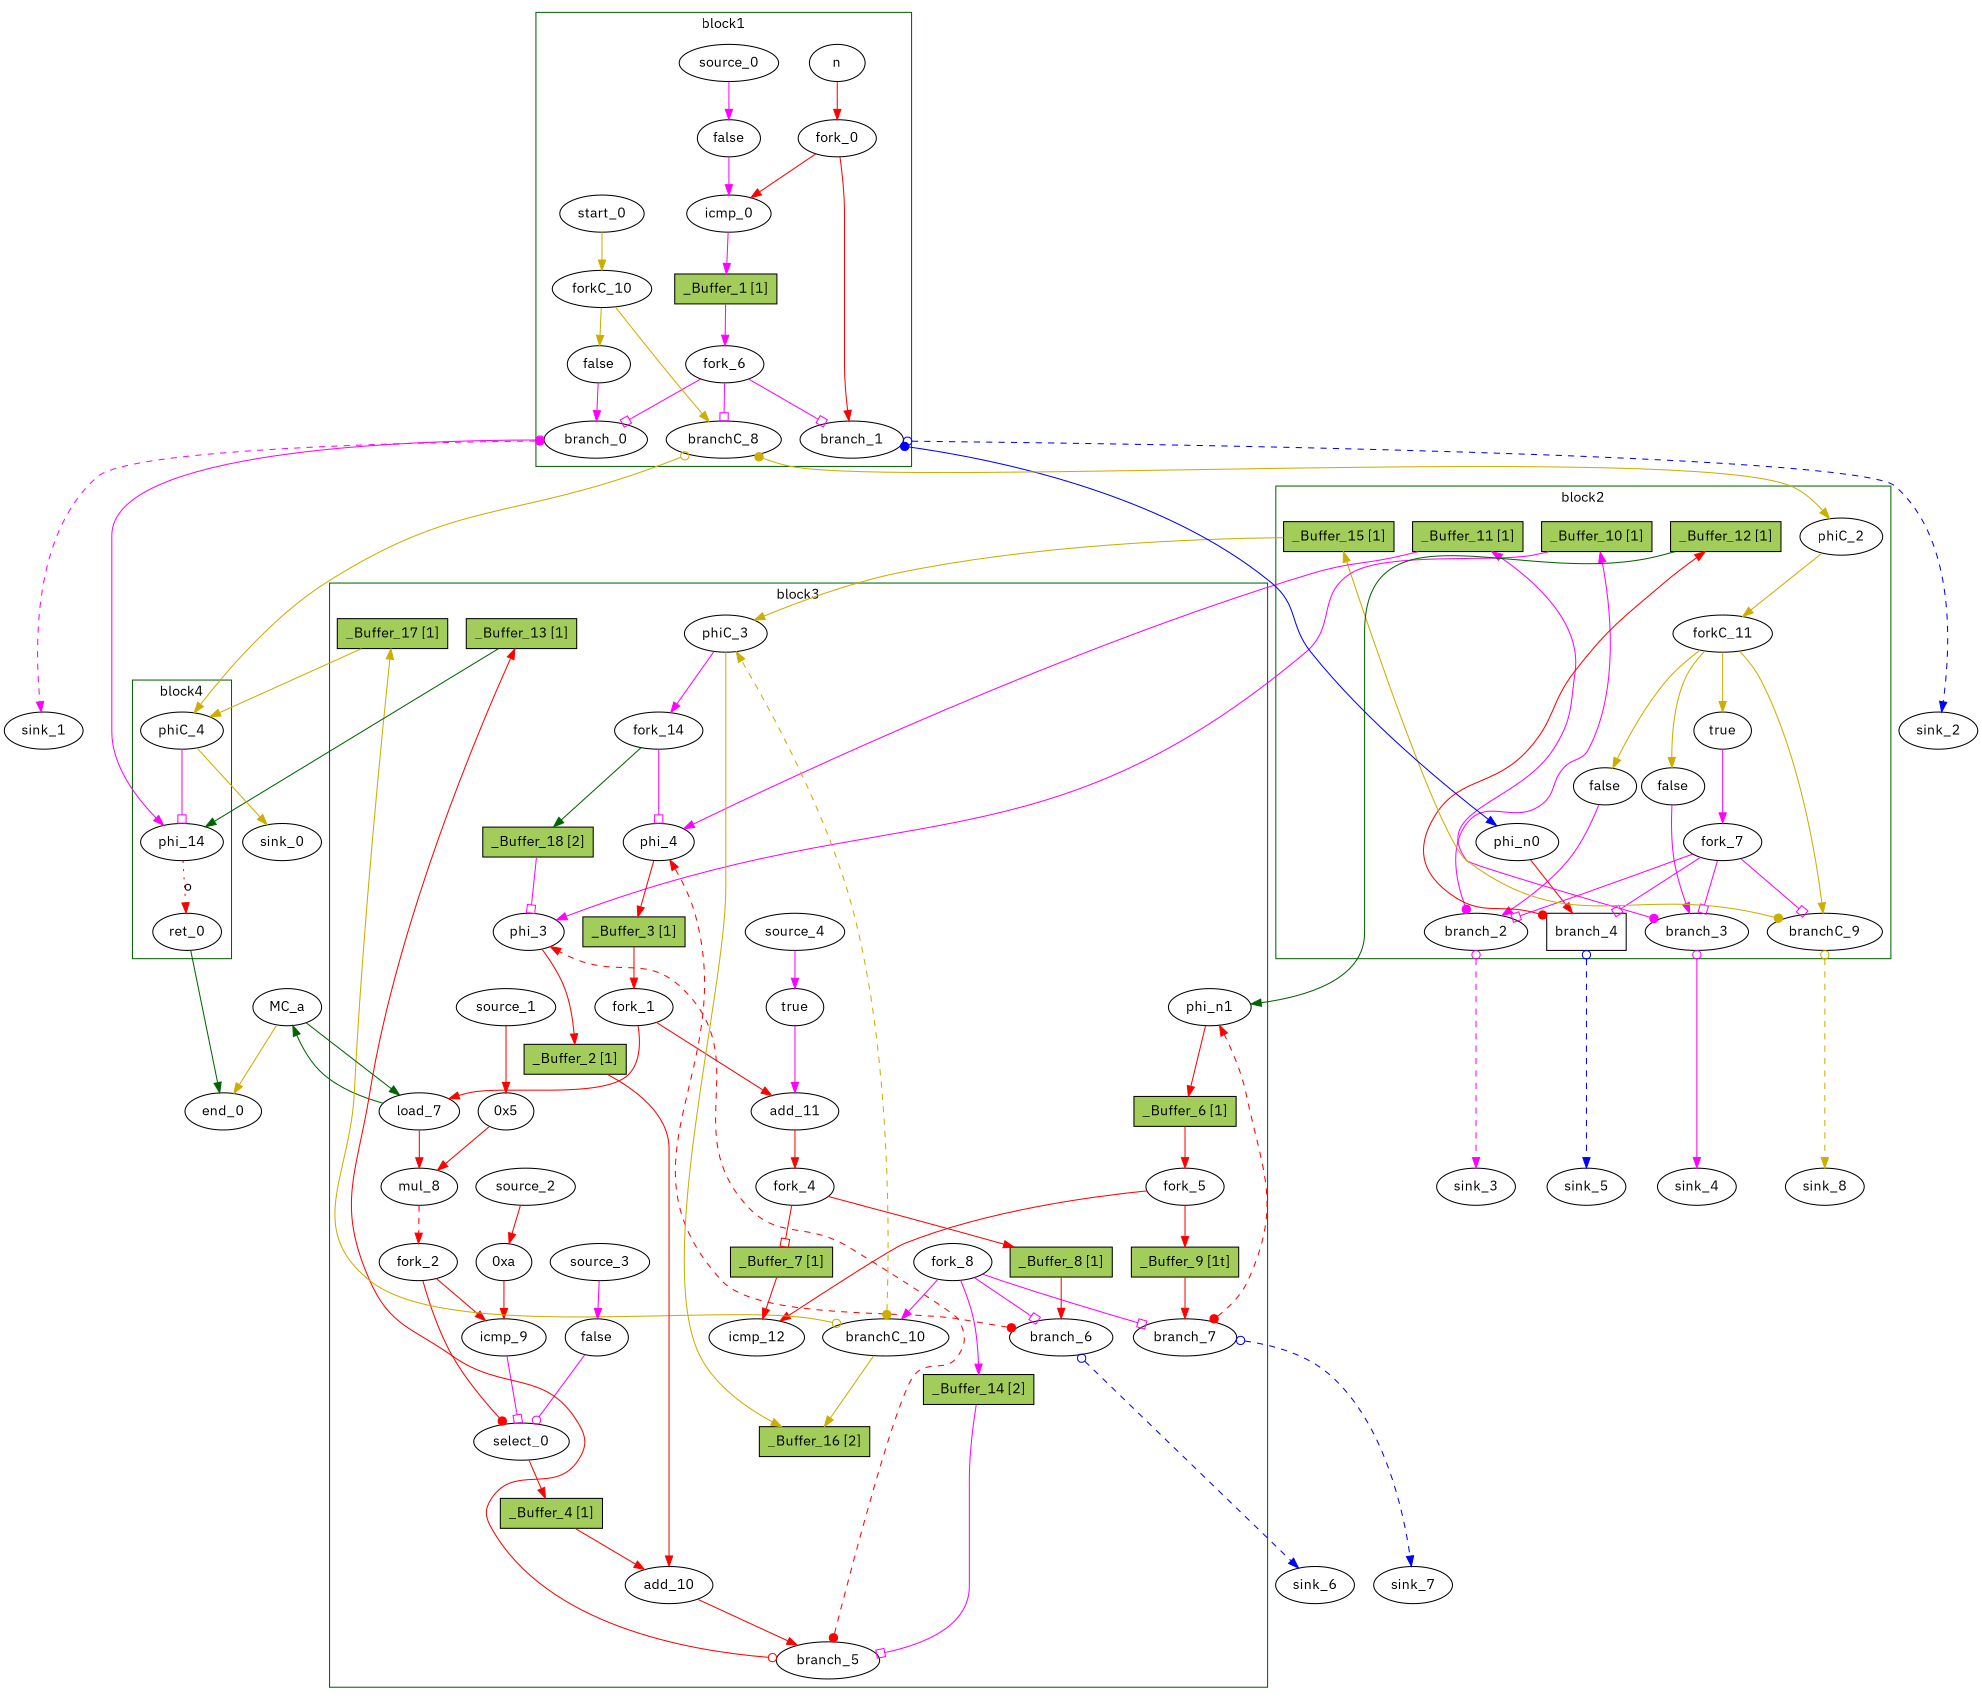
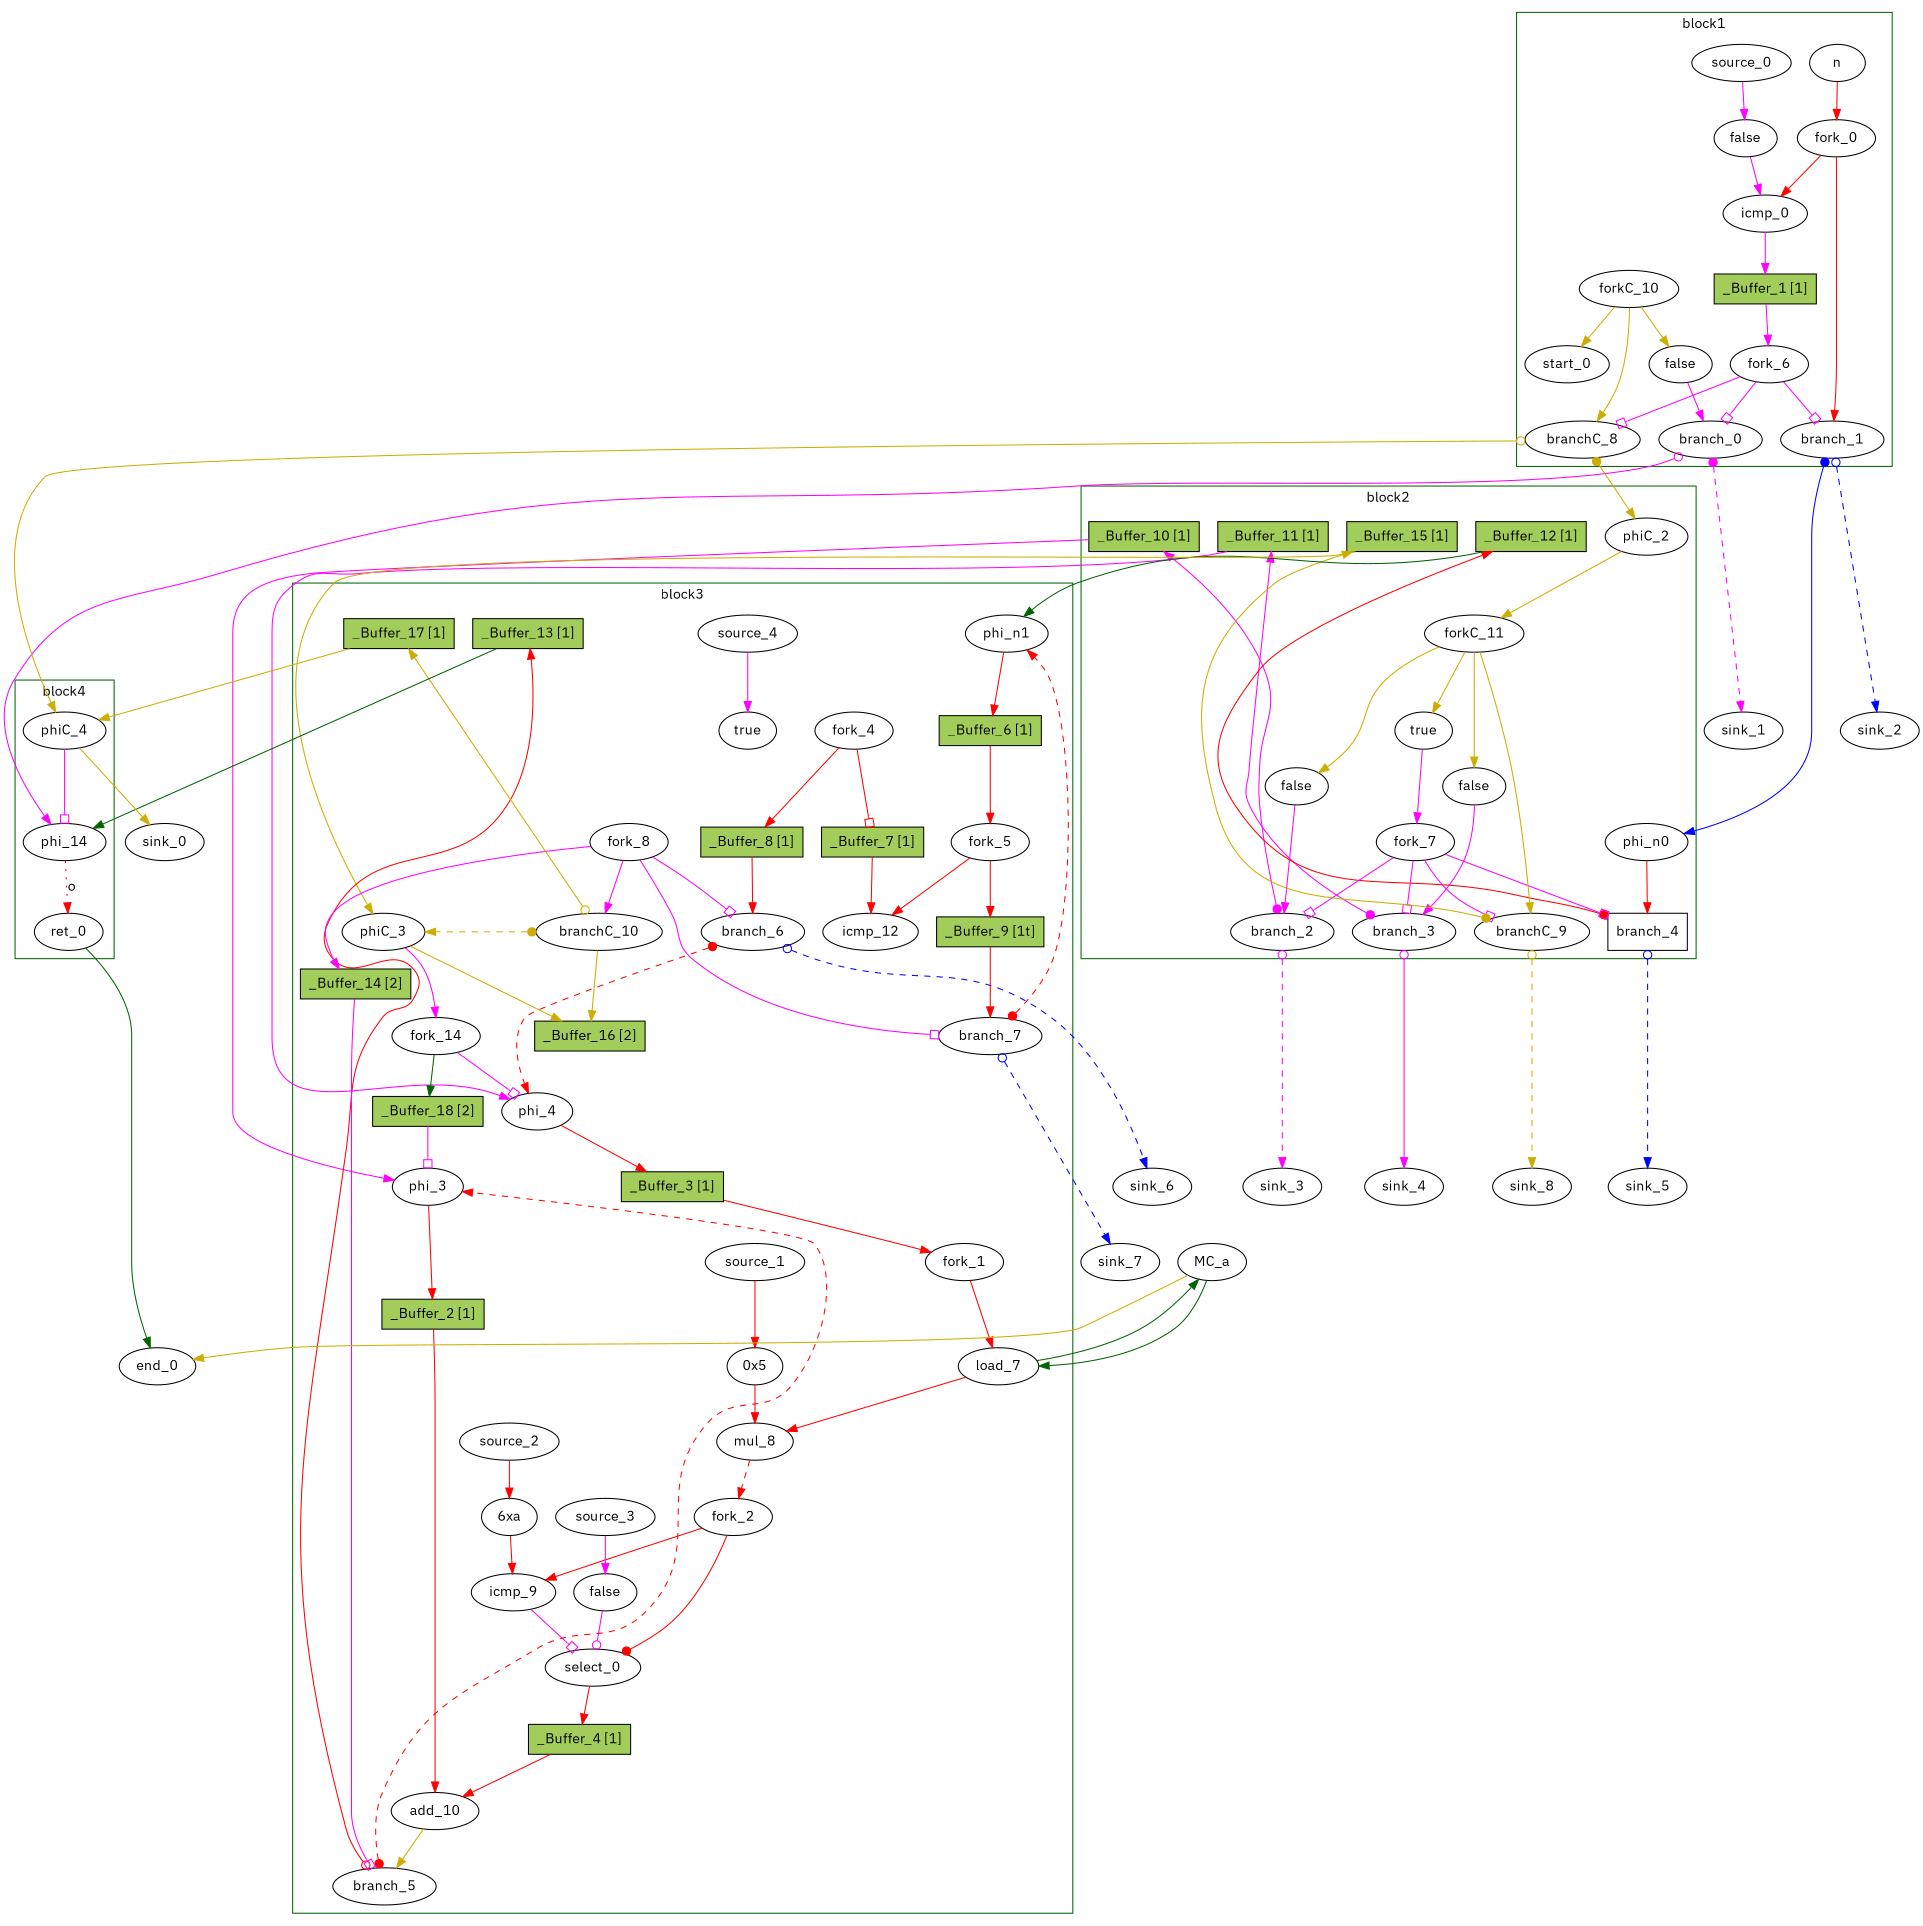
(602, 246) -> (1601, 323)
(795, 1111) -> none
(504, 1262) -> (509, 1517)
(743, 1620) -> (413, 1844)
